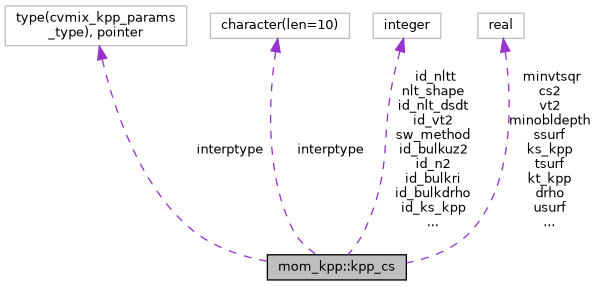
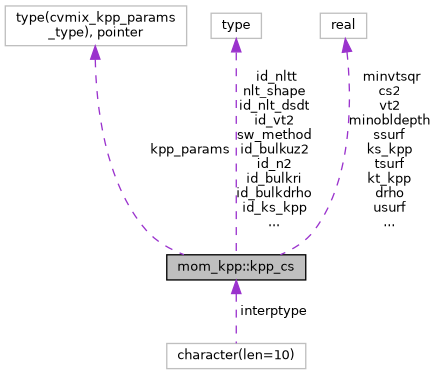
(407, 26) -> (236, 26)
(228, 150) -> (189, 150)
(273, 160) -> (236, 319)
